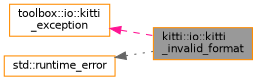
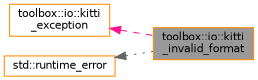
(203, 44) -> (203, 44)
